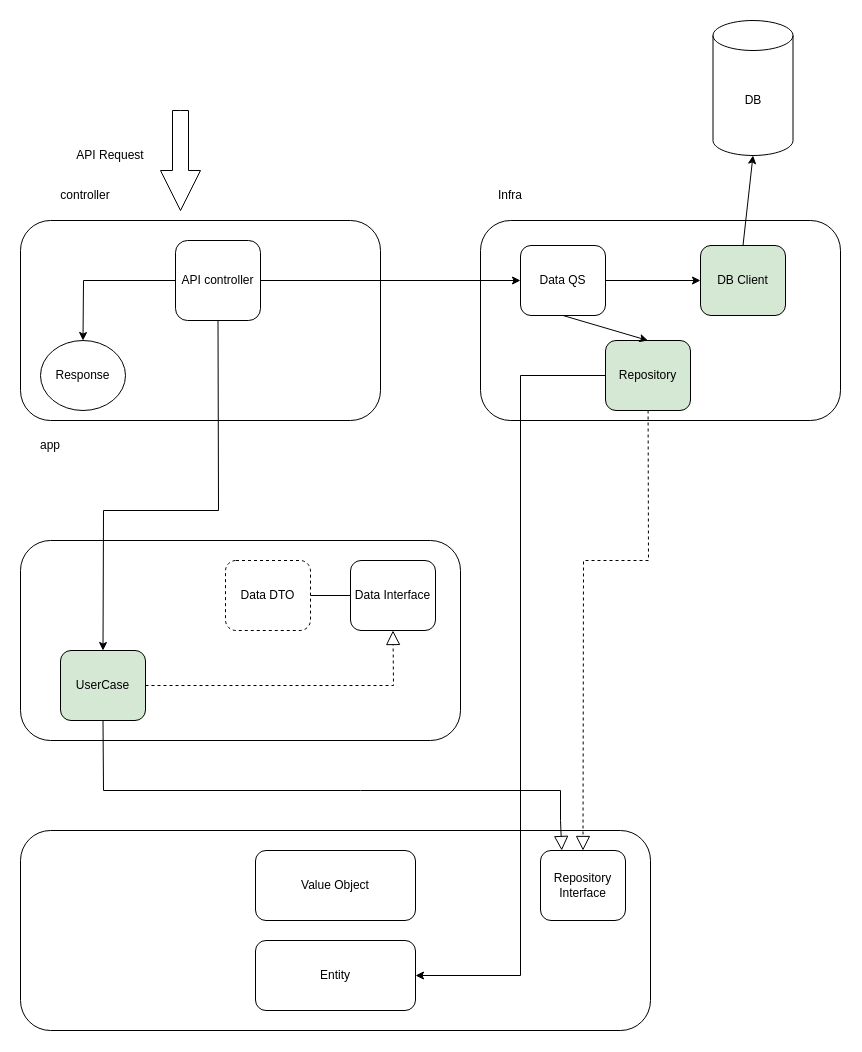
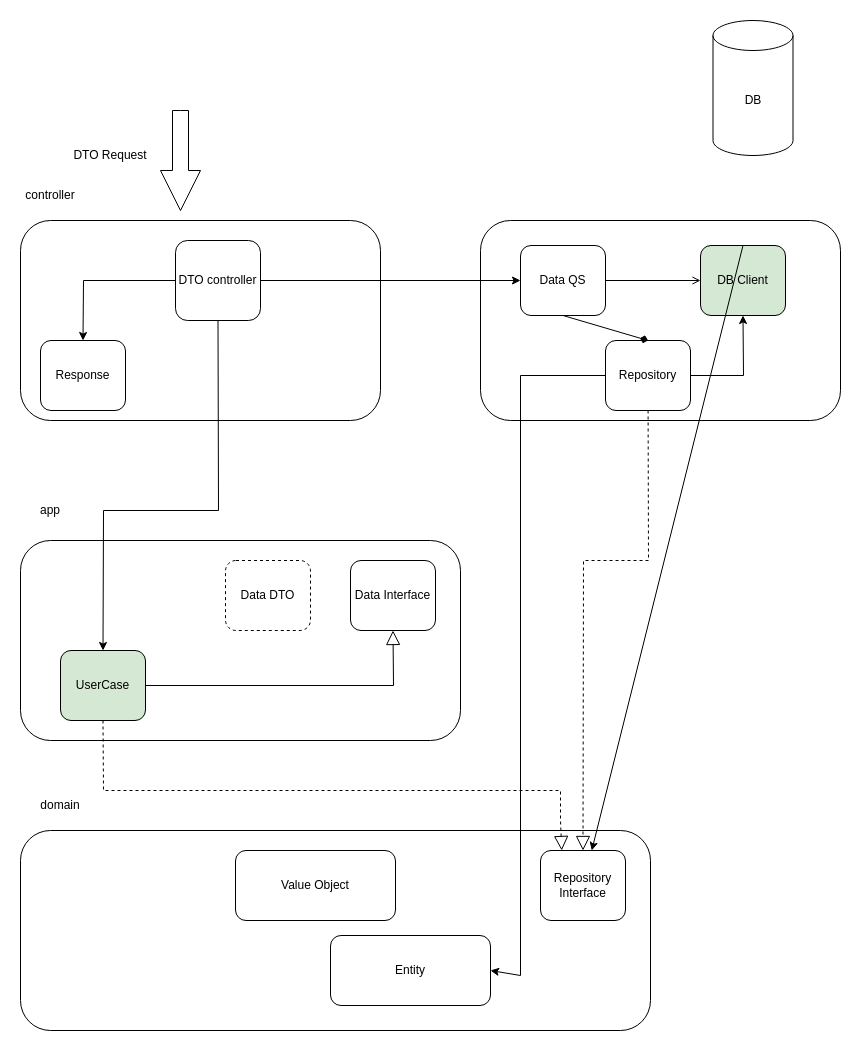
(111, 156) -> (111, 156)
(86, 196) -> (51, 196)
(511, 196) -> none
(748, 204) -> (668, 544)
(218, 281) -> (218, 281)
(692, 281) -> (694, 281)
(640, 338) -> (640, 338)
(83, 376) -> (83, 376)
(648, 376) -> (648, 376)
none -> (744, 376)
(51, 446) -> (51, 511)
(331, 596) -> none
(290, 686) -> (290, 686)
(319, 791) -> (319, 791)
none -> (61, 806)
(336, 886) -> (316, 886)
(336, 976) -> (411, 971)
